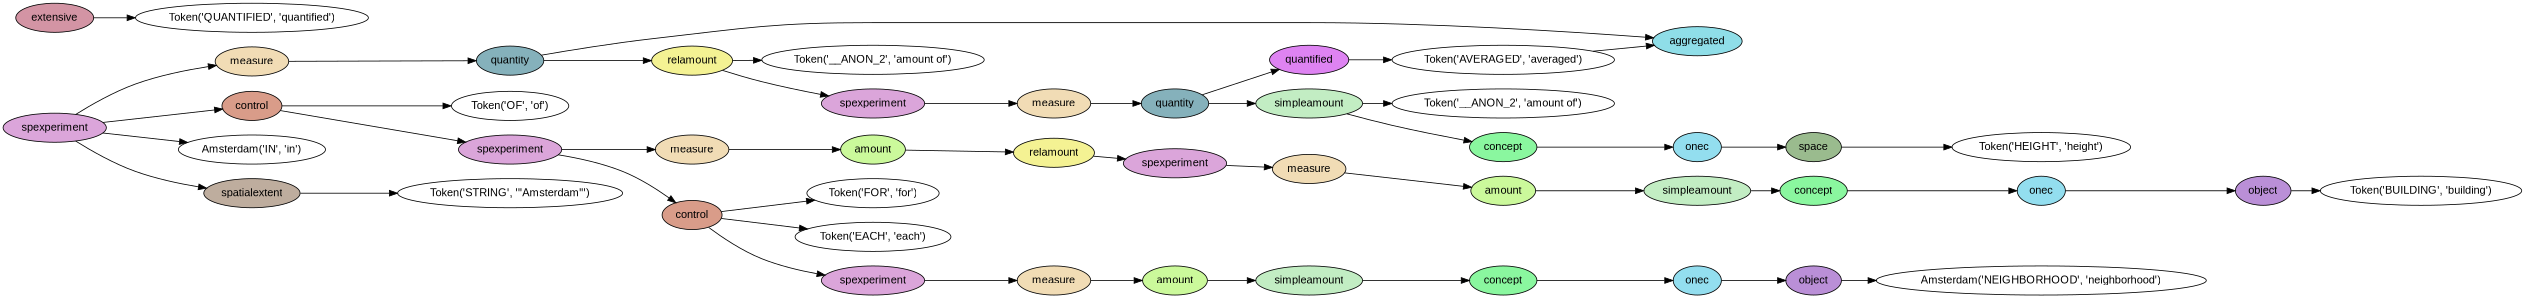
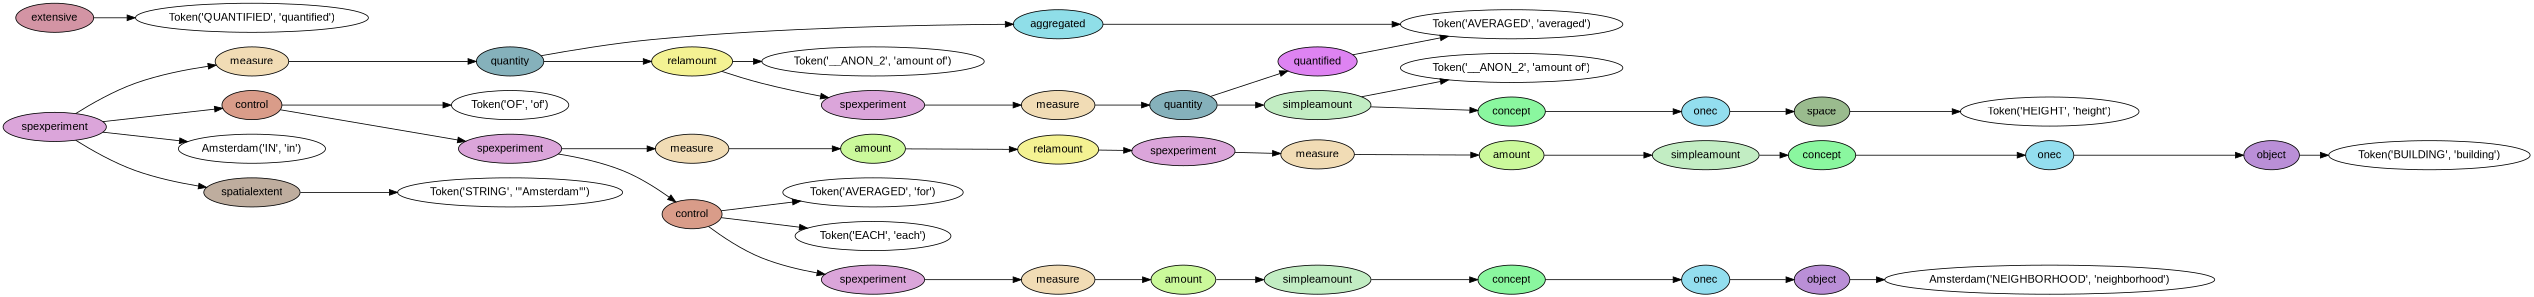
(1620, 49) -> (1247, 24)
(873, 193) -> (873, 192)
